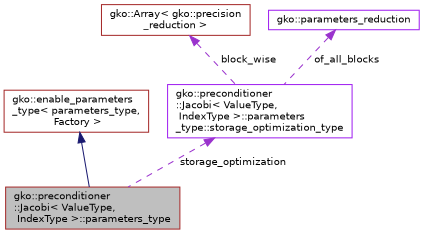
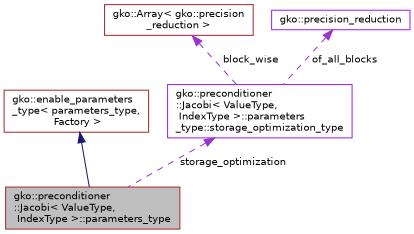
(344, 20) -> (341, 20)
